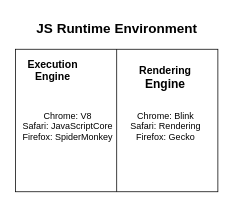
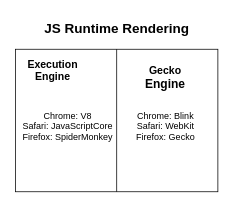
(117, 34) -> (117, 34)
(165, 83) -> (165, 83)
(166, 132) -> (166, 132)
